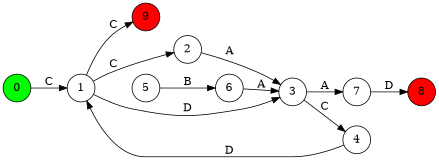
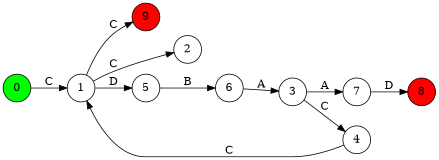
(238, 65) -> none
(182, 115) -> (110, 88)
(229, 151) -> (229, 151)
